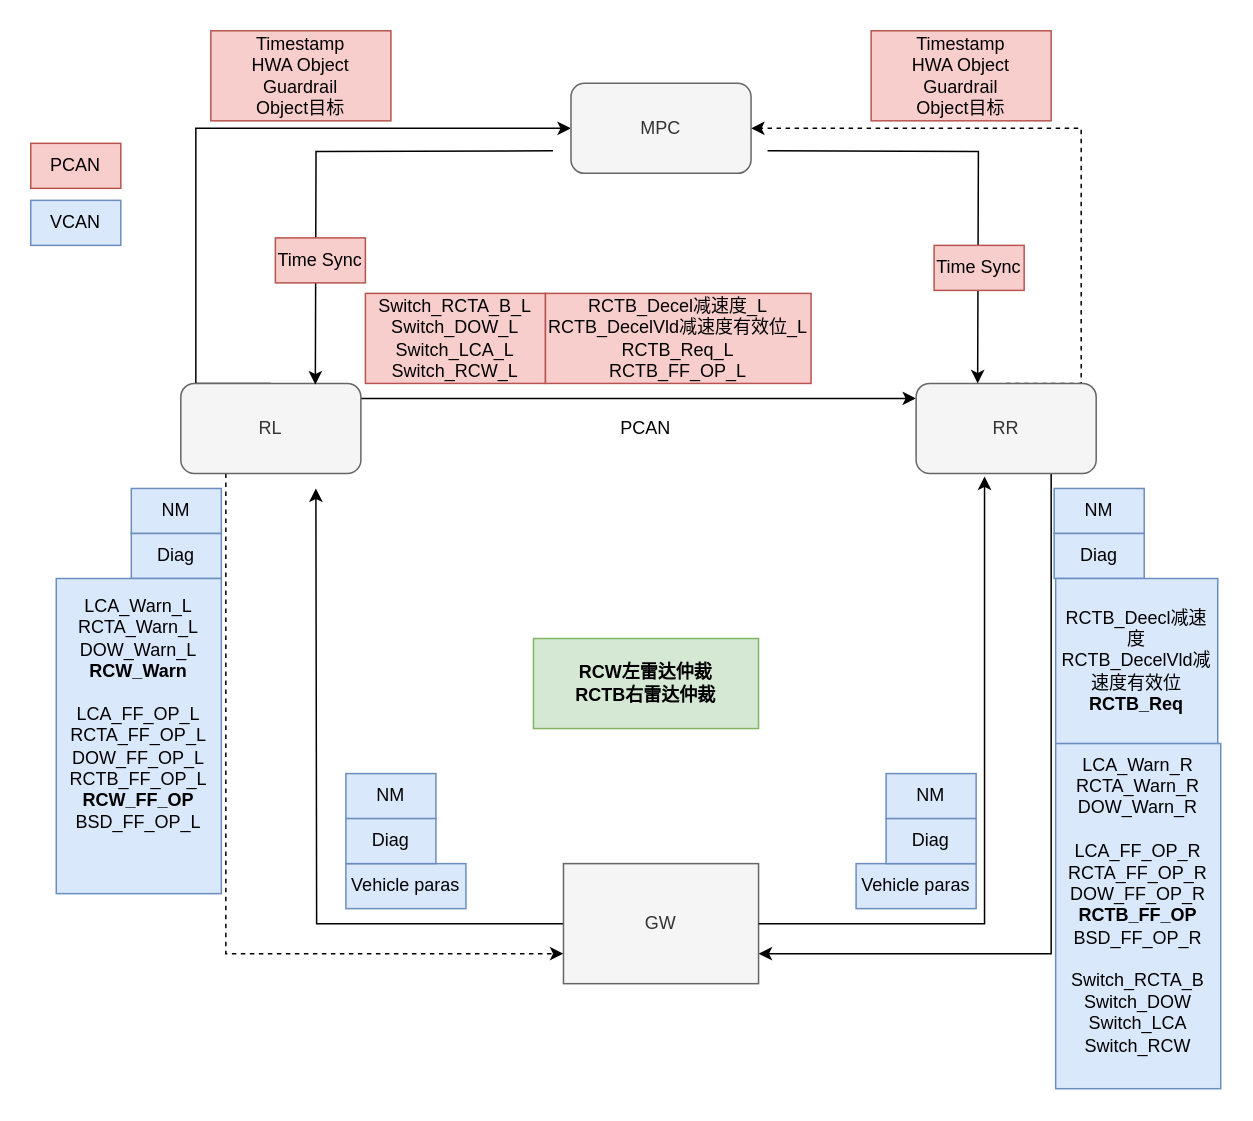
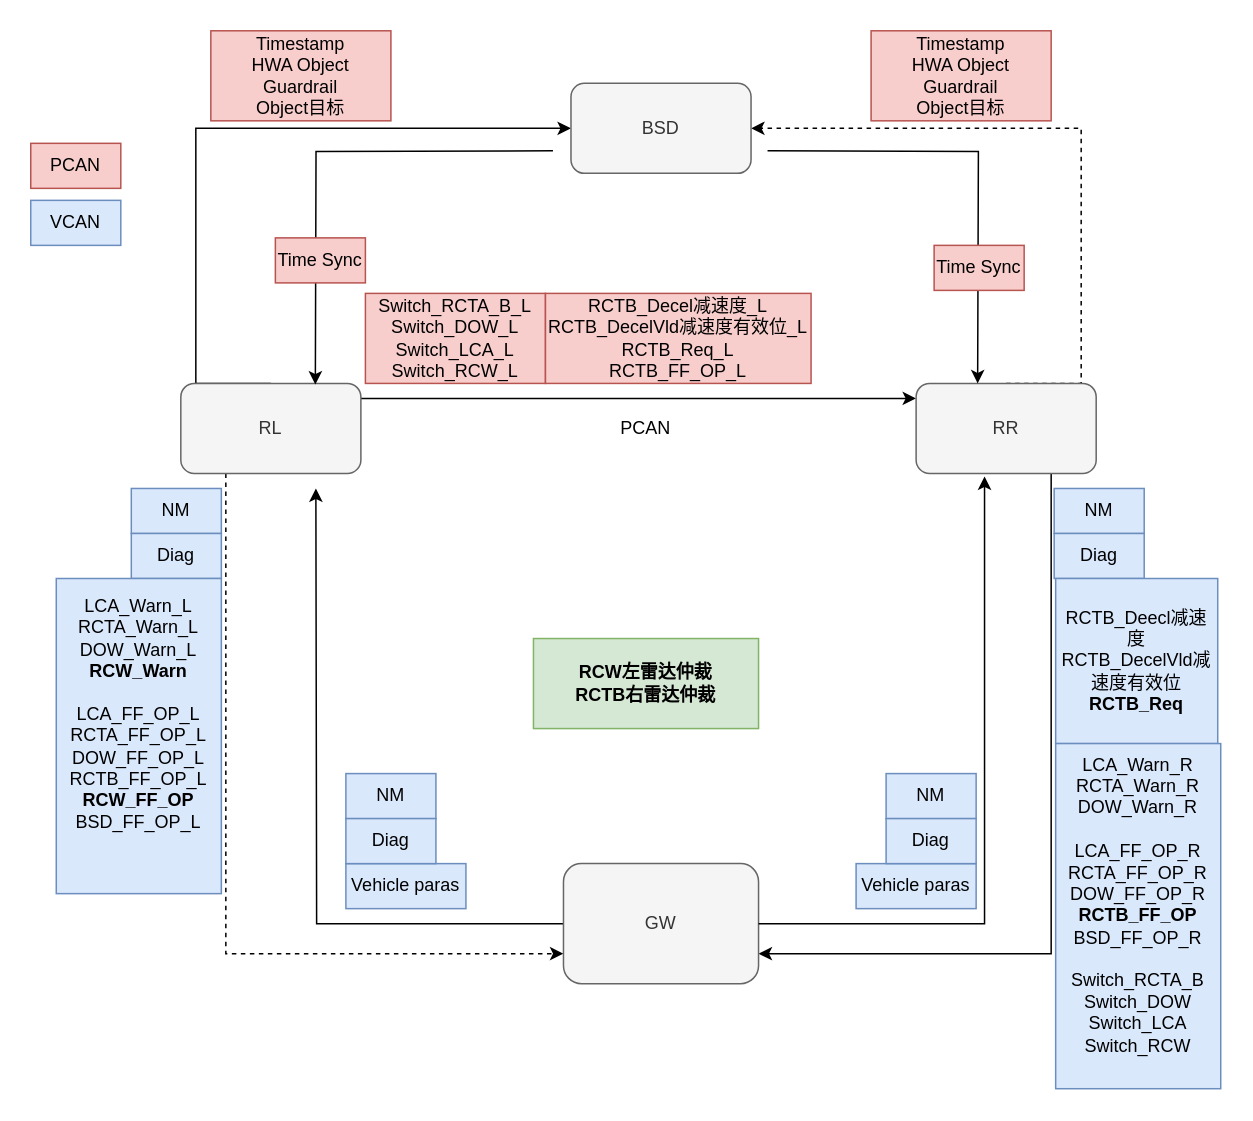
(661, 128) -> (661, 128)
(661, 923) -> (661, 923)
